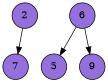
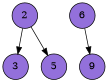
(70, 38) -> (38, 38)
(16, 67) -> (16, 67)
